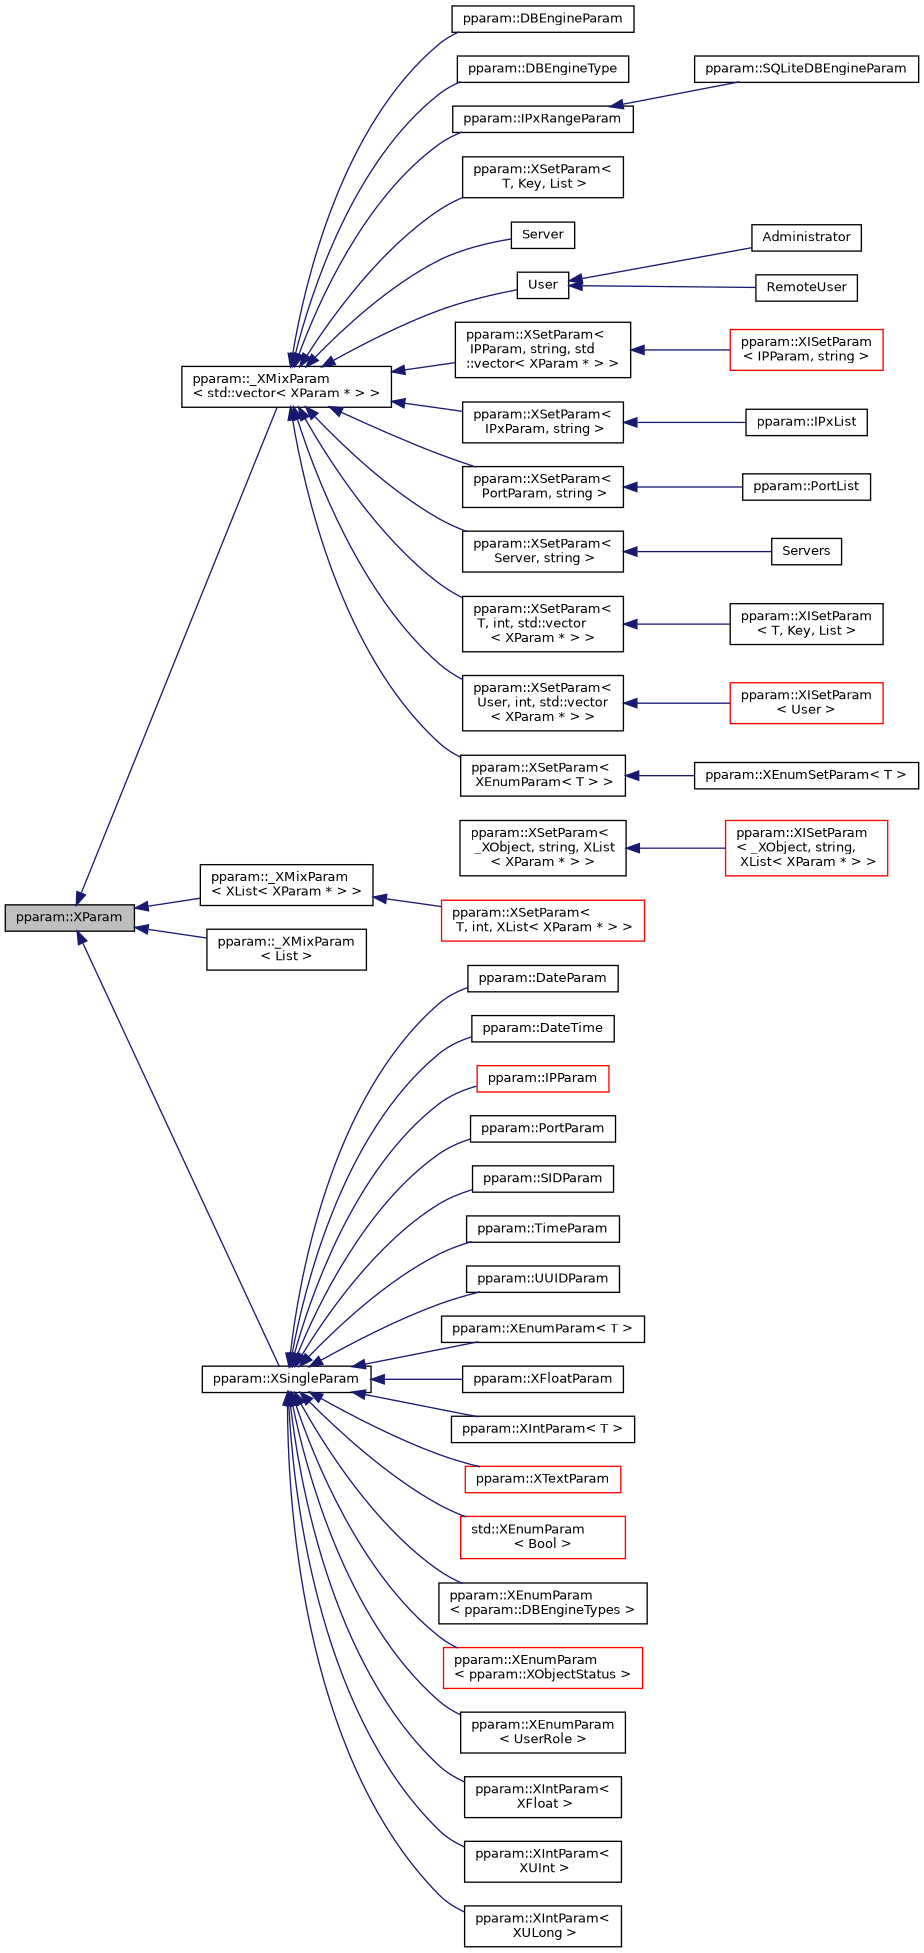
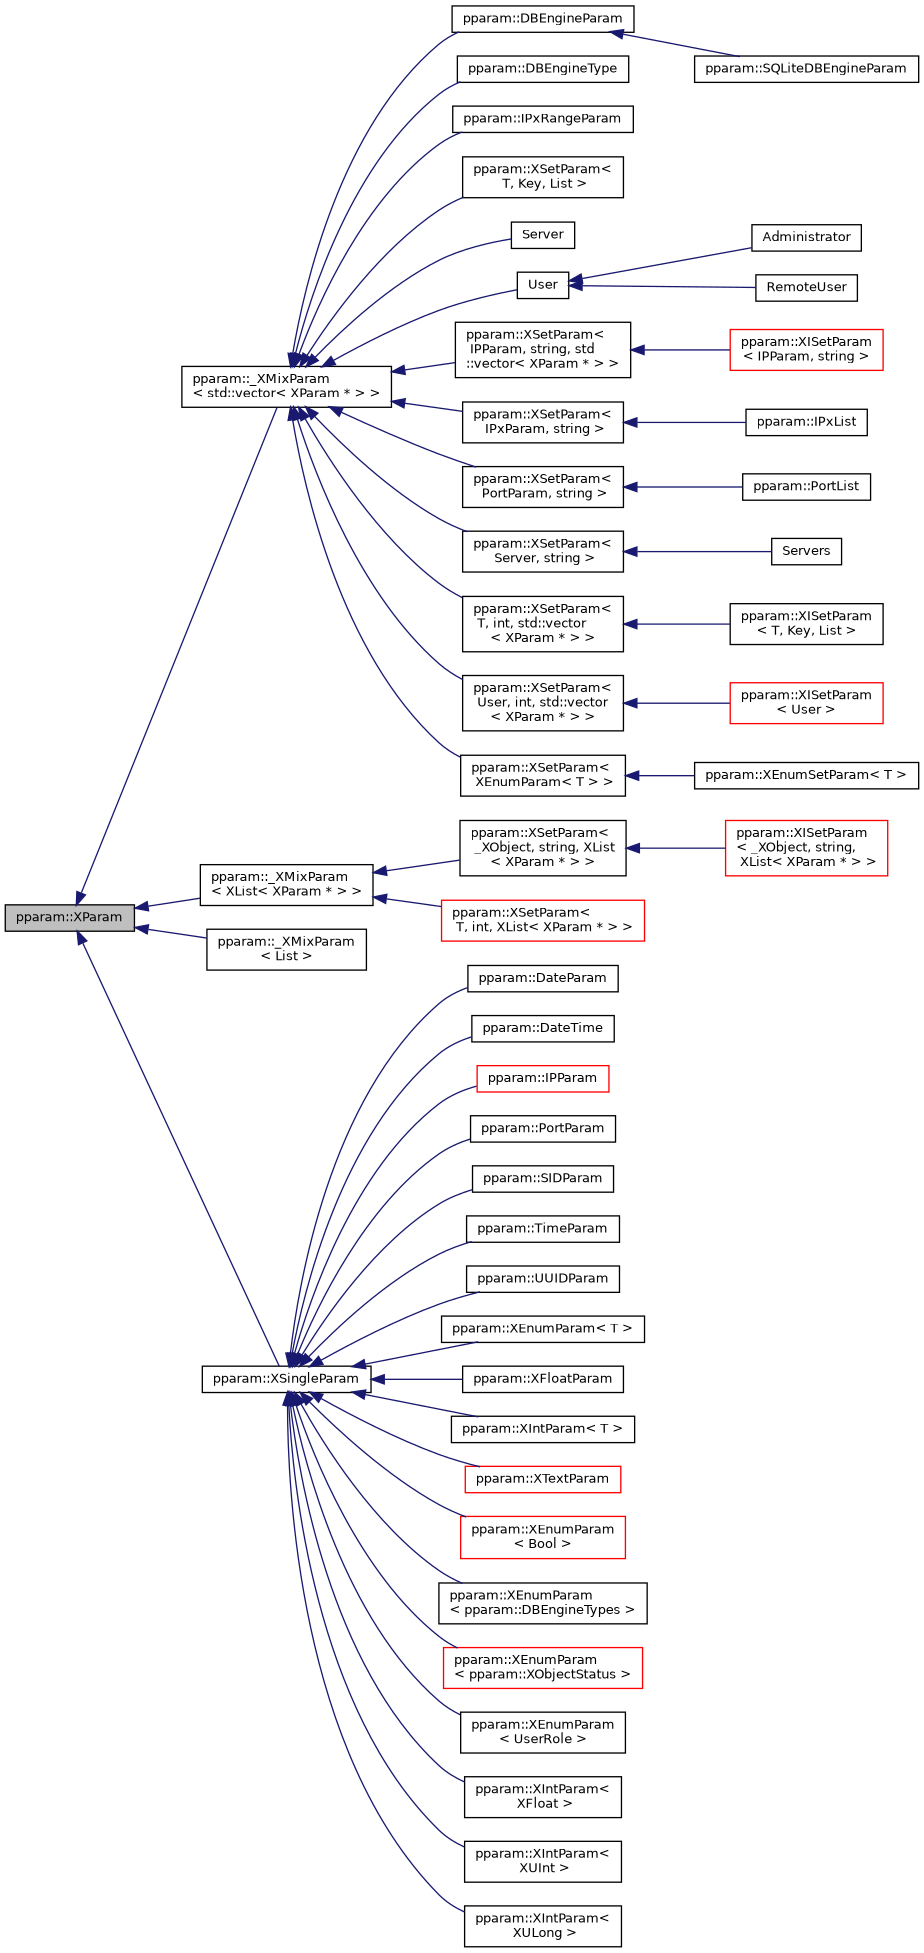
(682, 93) -> (682, 45)
none -> (423, 865)
(543, 1538) -> (543, 1538)
